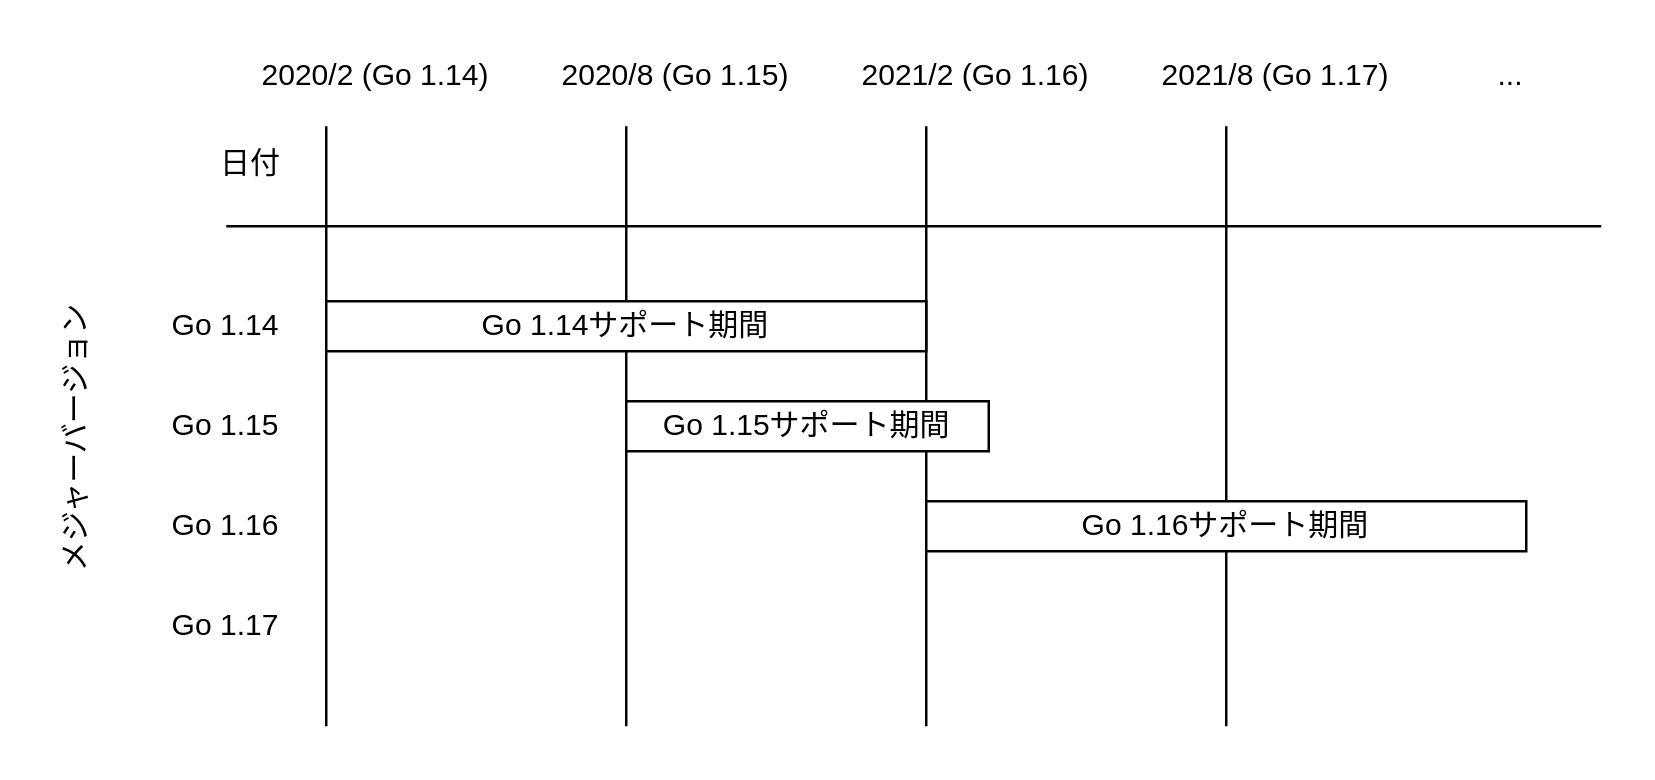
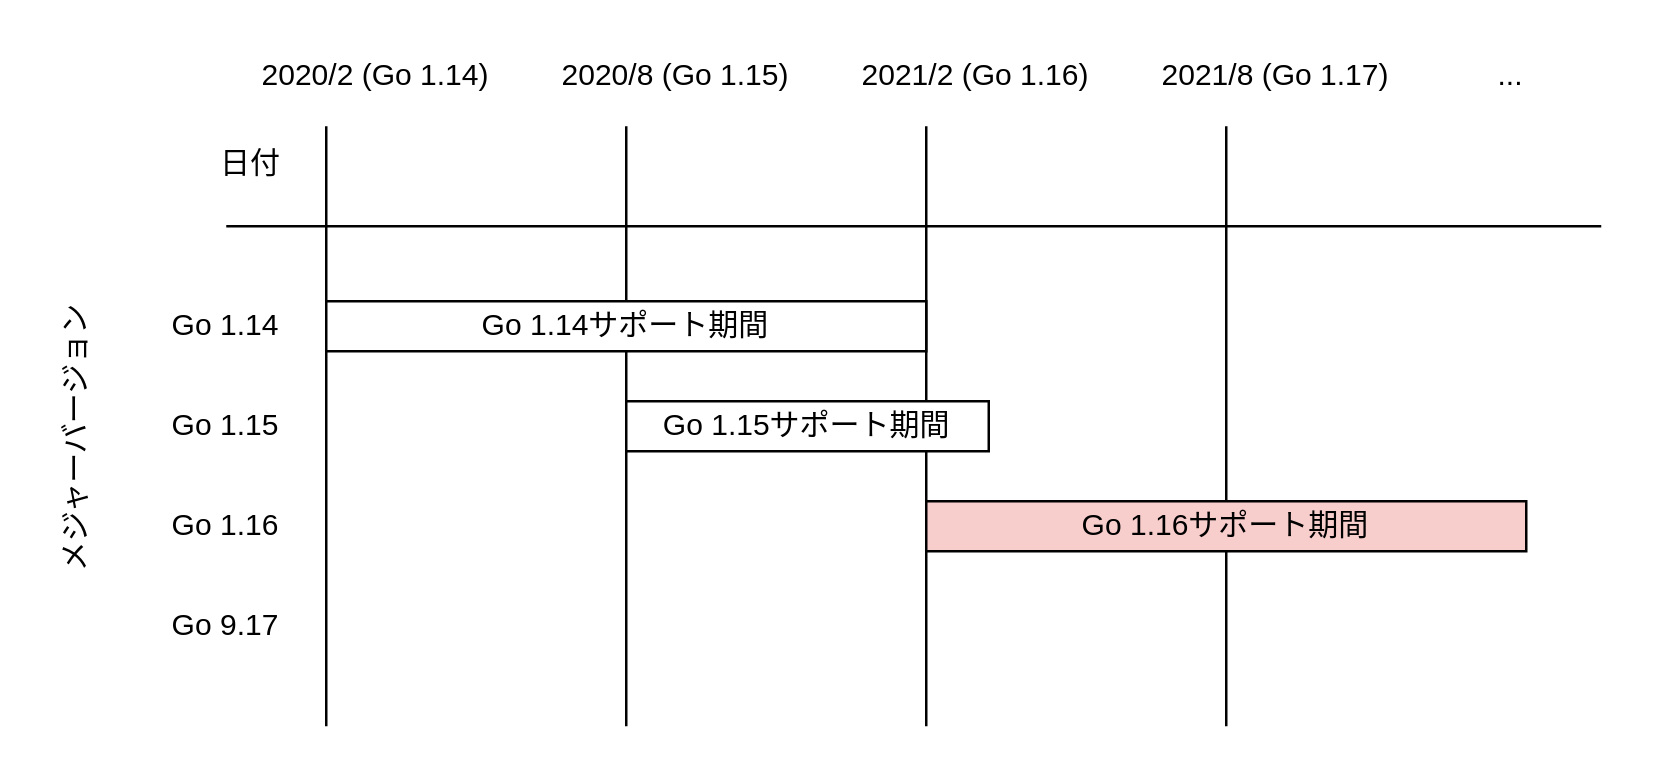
(1226, 526) -> (1226, 526)
(226, 626) -> (226, 626)
